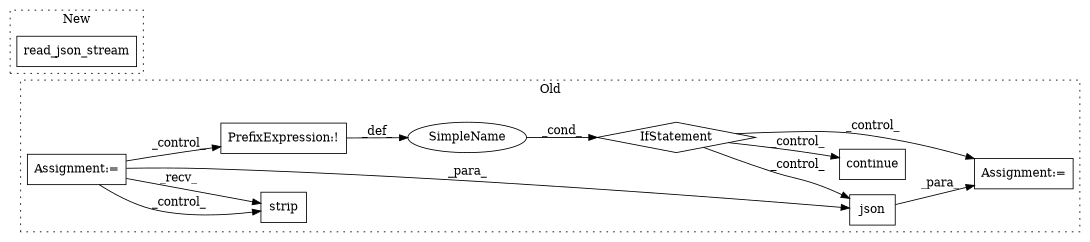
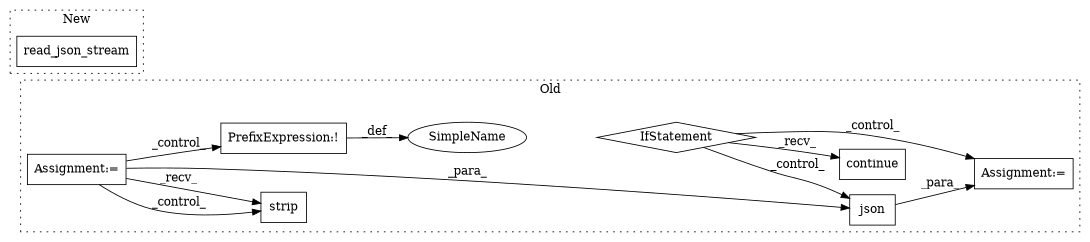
(558, 137) -> none
(797, 142) -> (797, 142)
